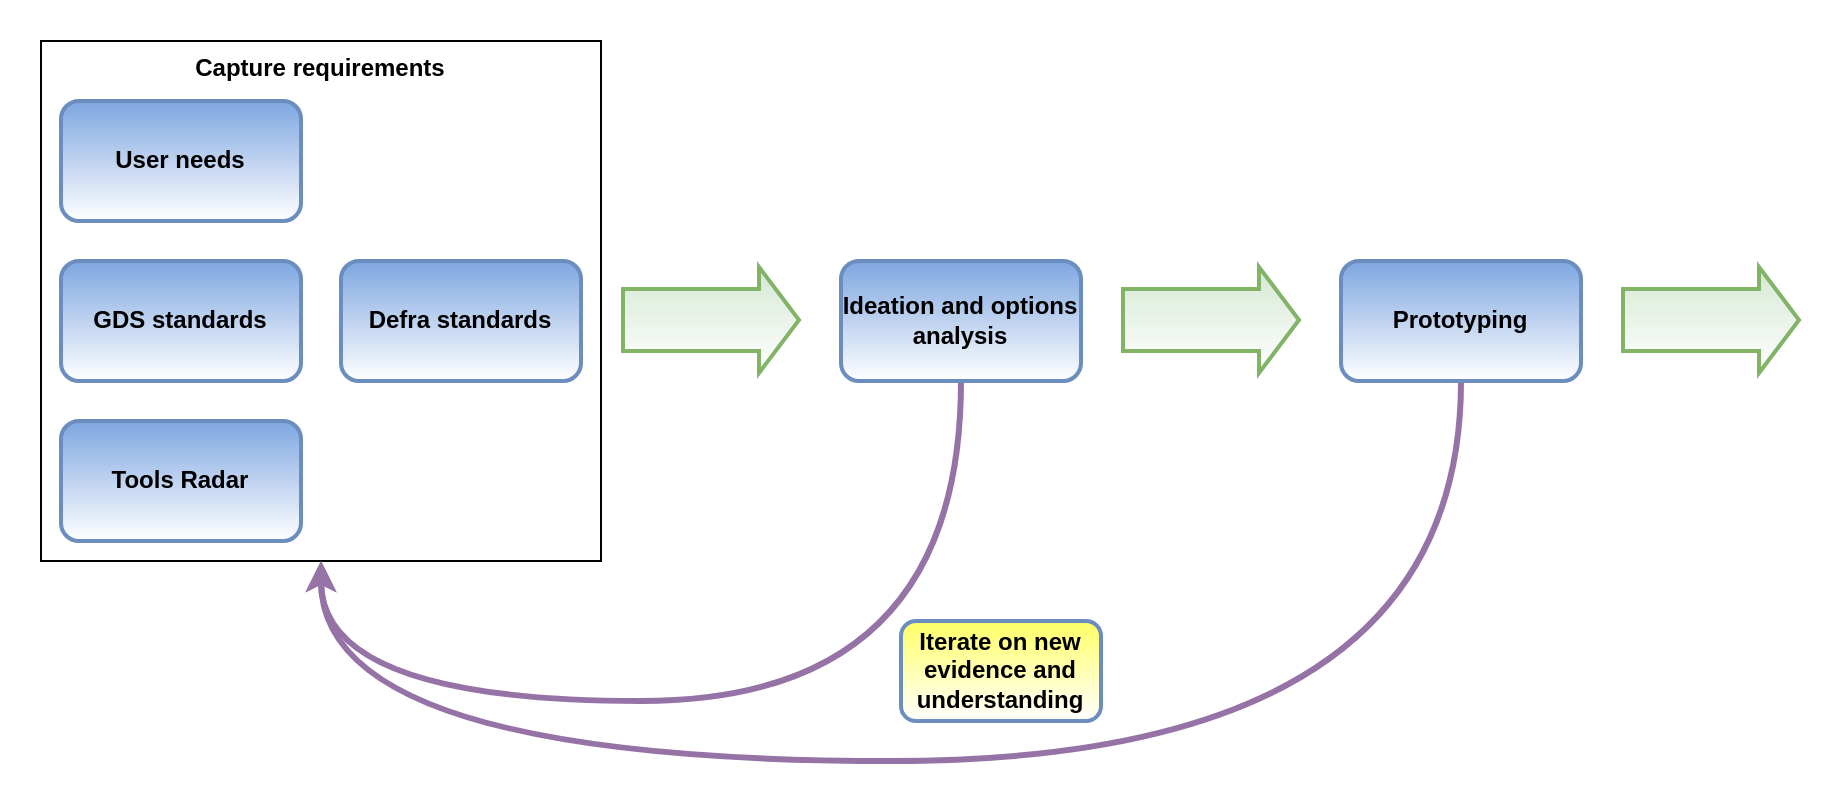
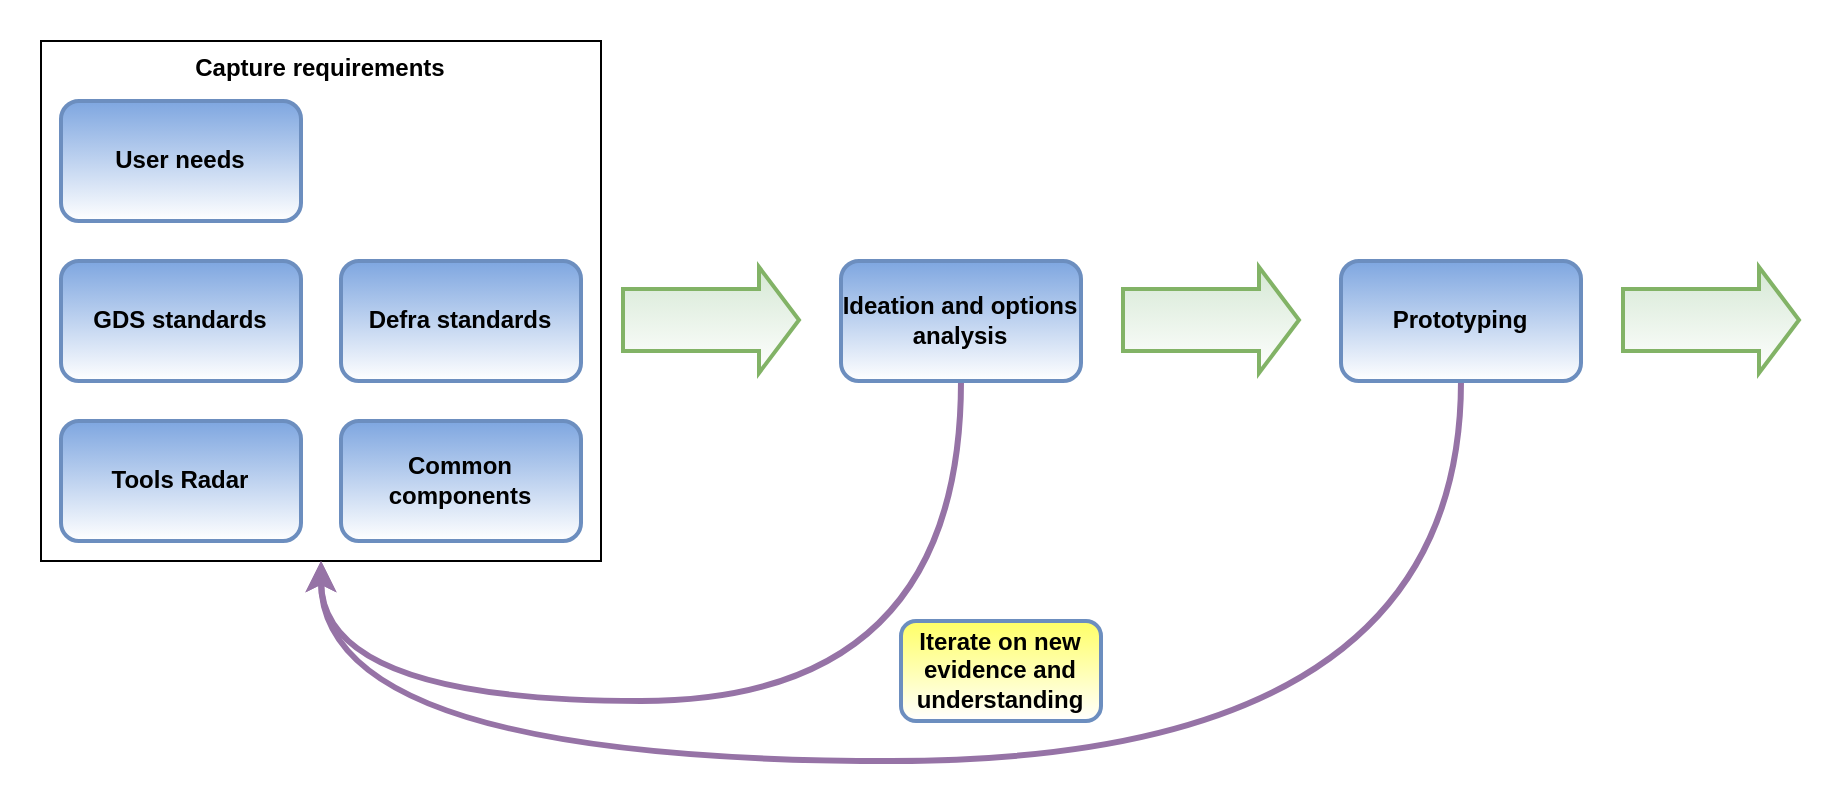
none -> (461, 481)
